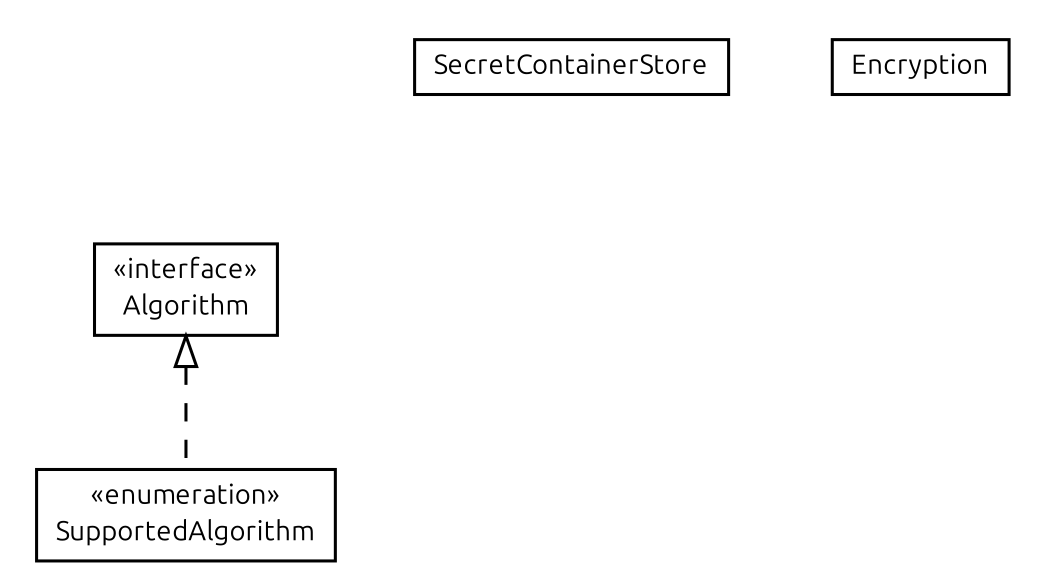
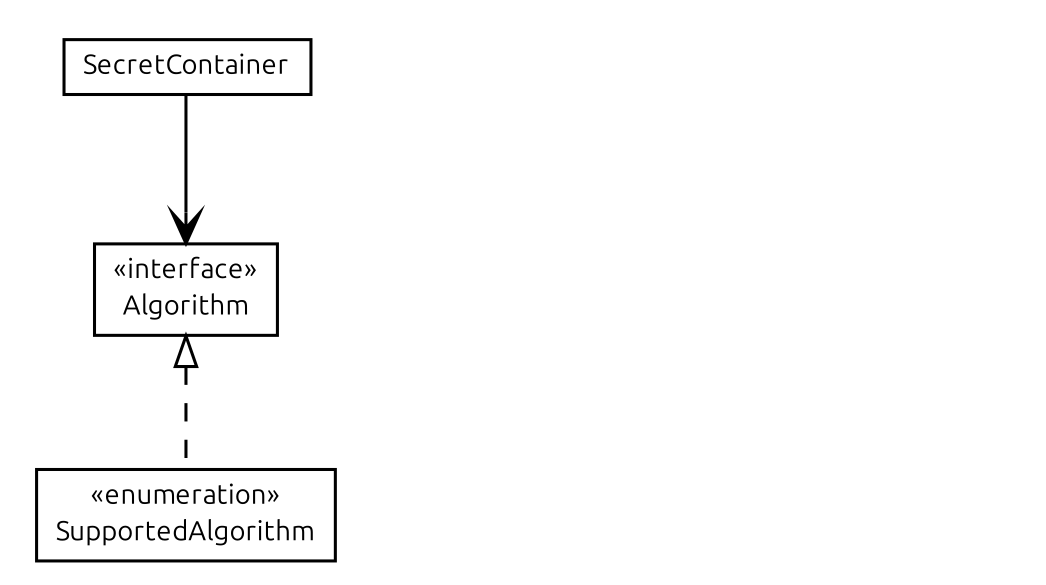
none -> (186, 67)
(570, 67) -> none
(921, 67) -> none
